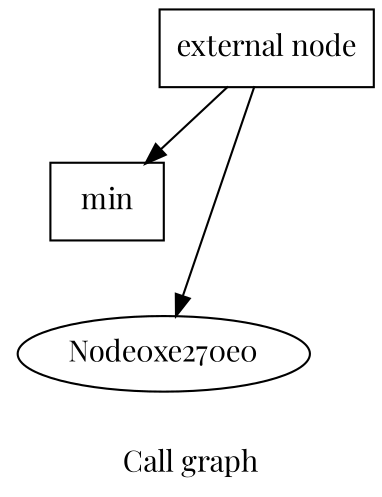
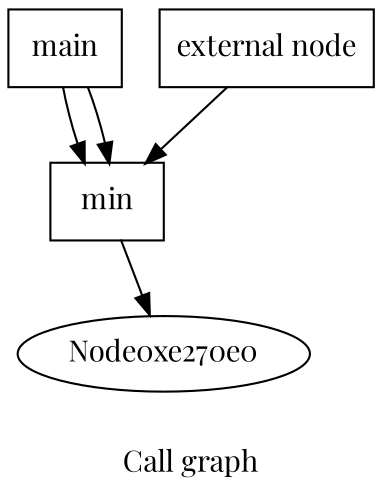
none -> (65, 48)
(219, 191) -> (131, 267)
